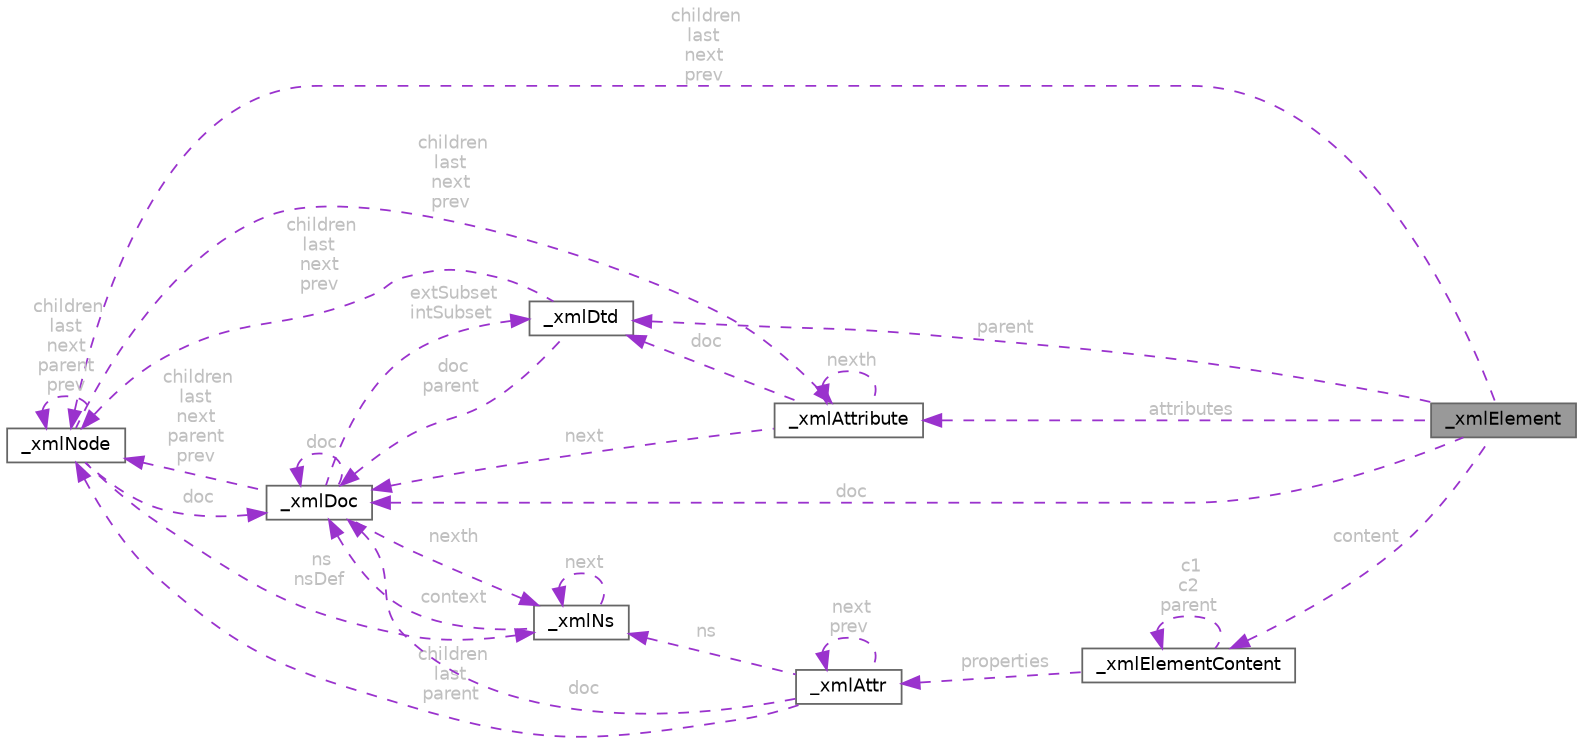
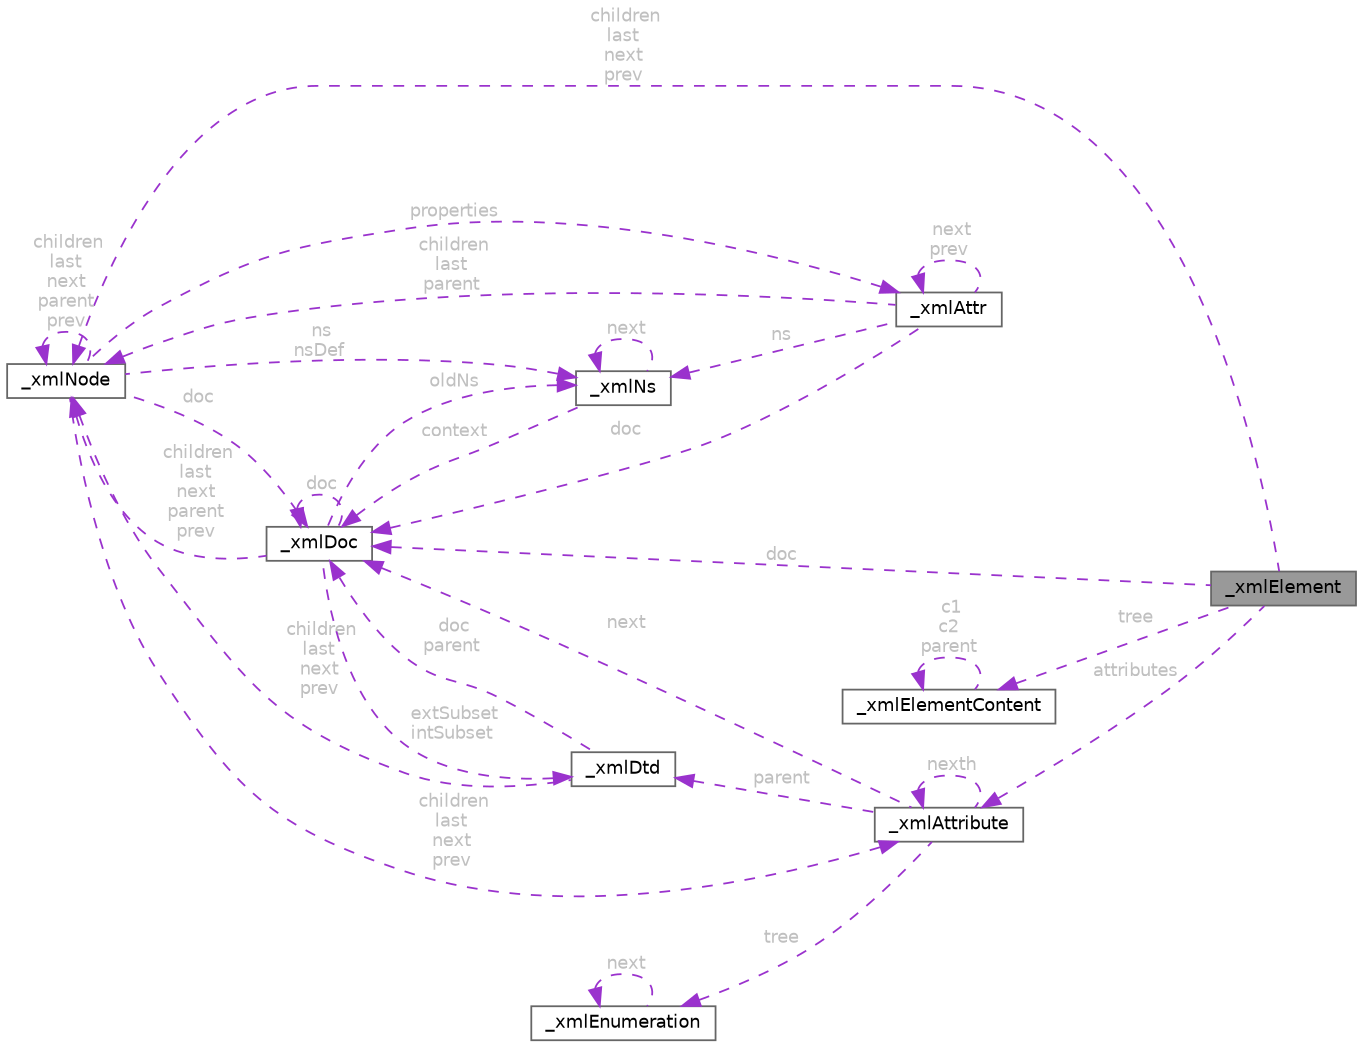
(704, 343) -> (779, 779)
(1046, 345) -> none
(451, 538) -> (452, 382)
(1363, 538) -> (1133, 618)
(1001, 677) -> (470, 222)
none -> (623, 1023)
